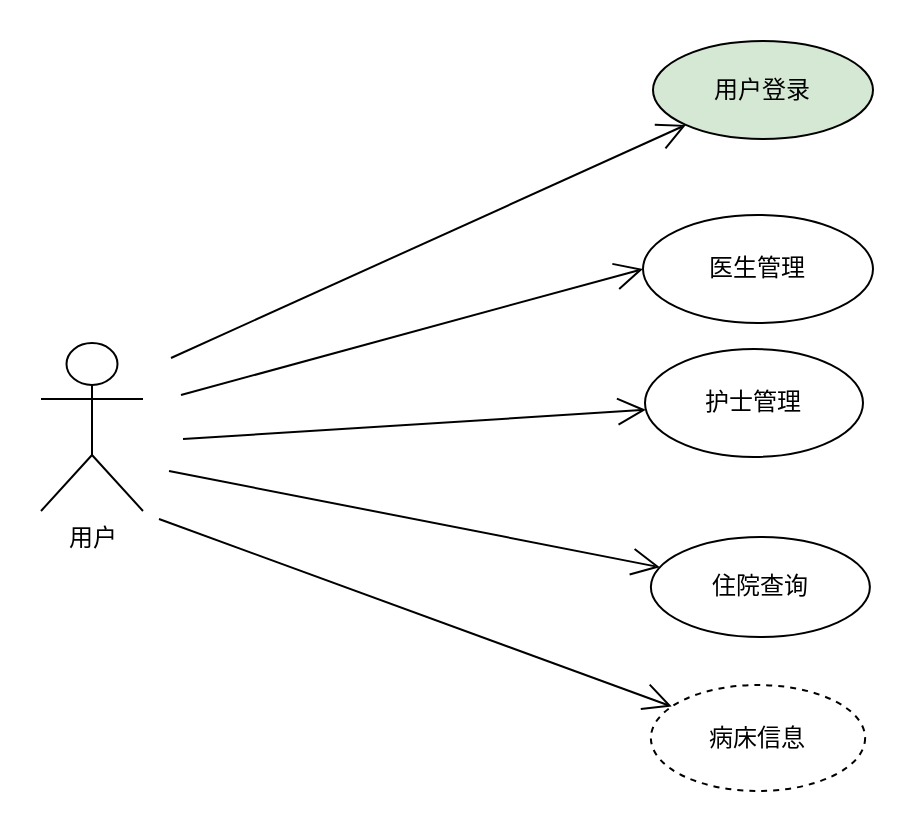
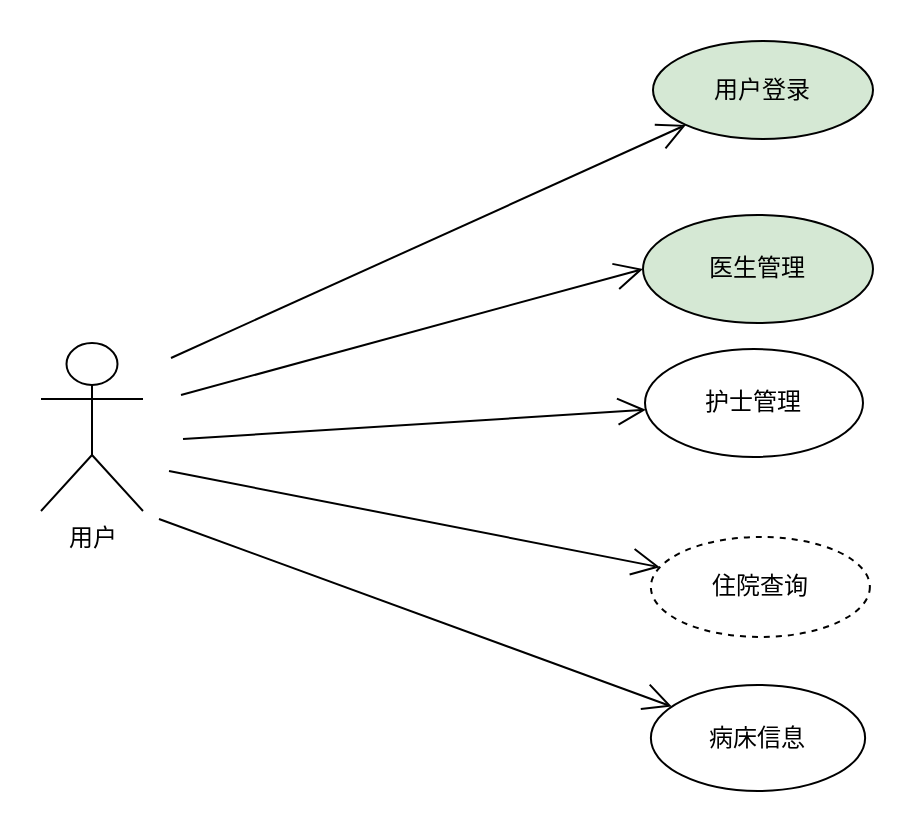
(758, 269) -> (758, 269)
(760, 587) -> (760, 587)
(758, 738) -> (758, 738)
